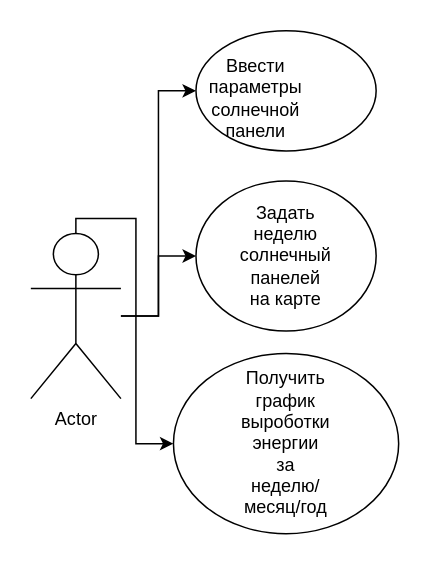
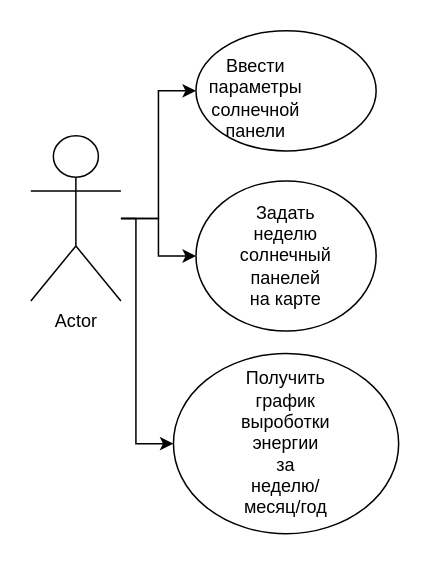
(76, 316) -> (76, 218)
